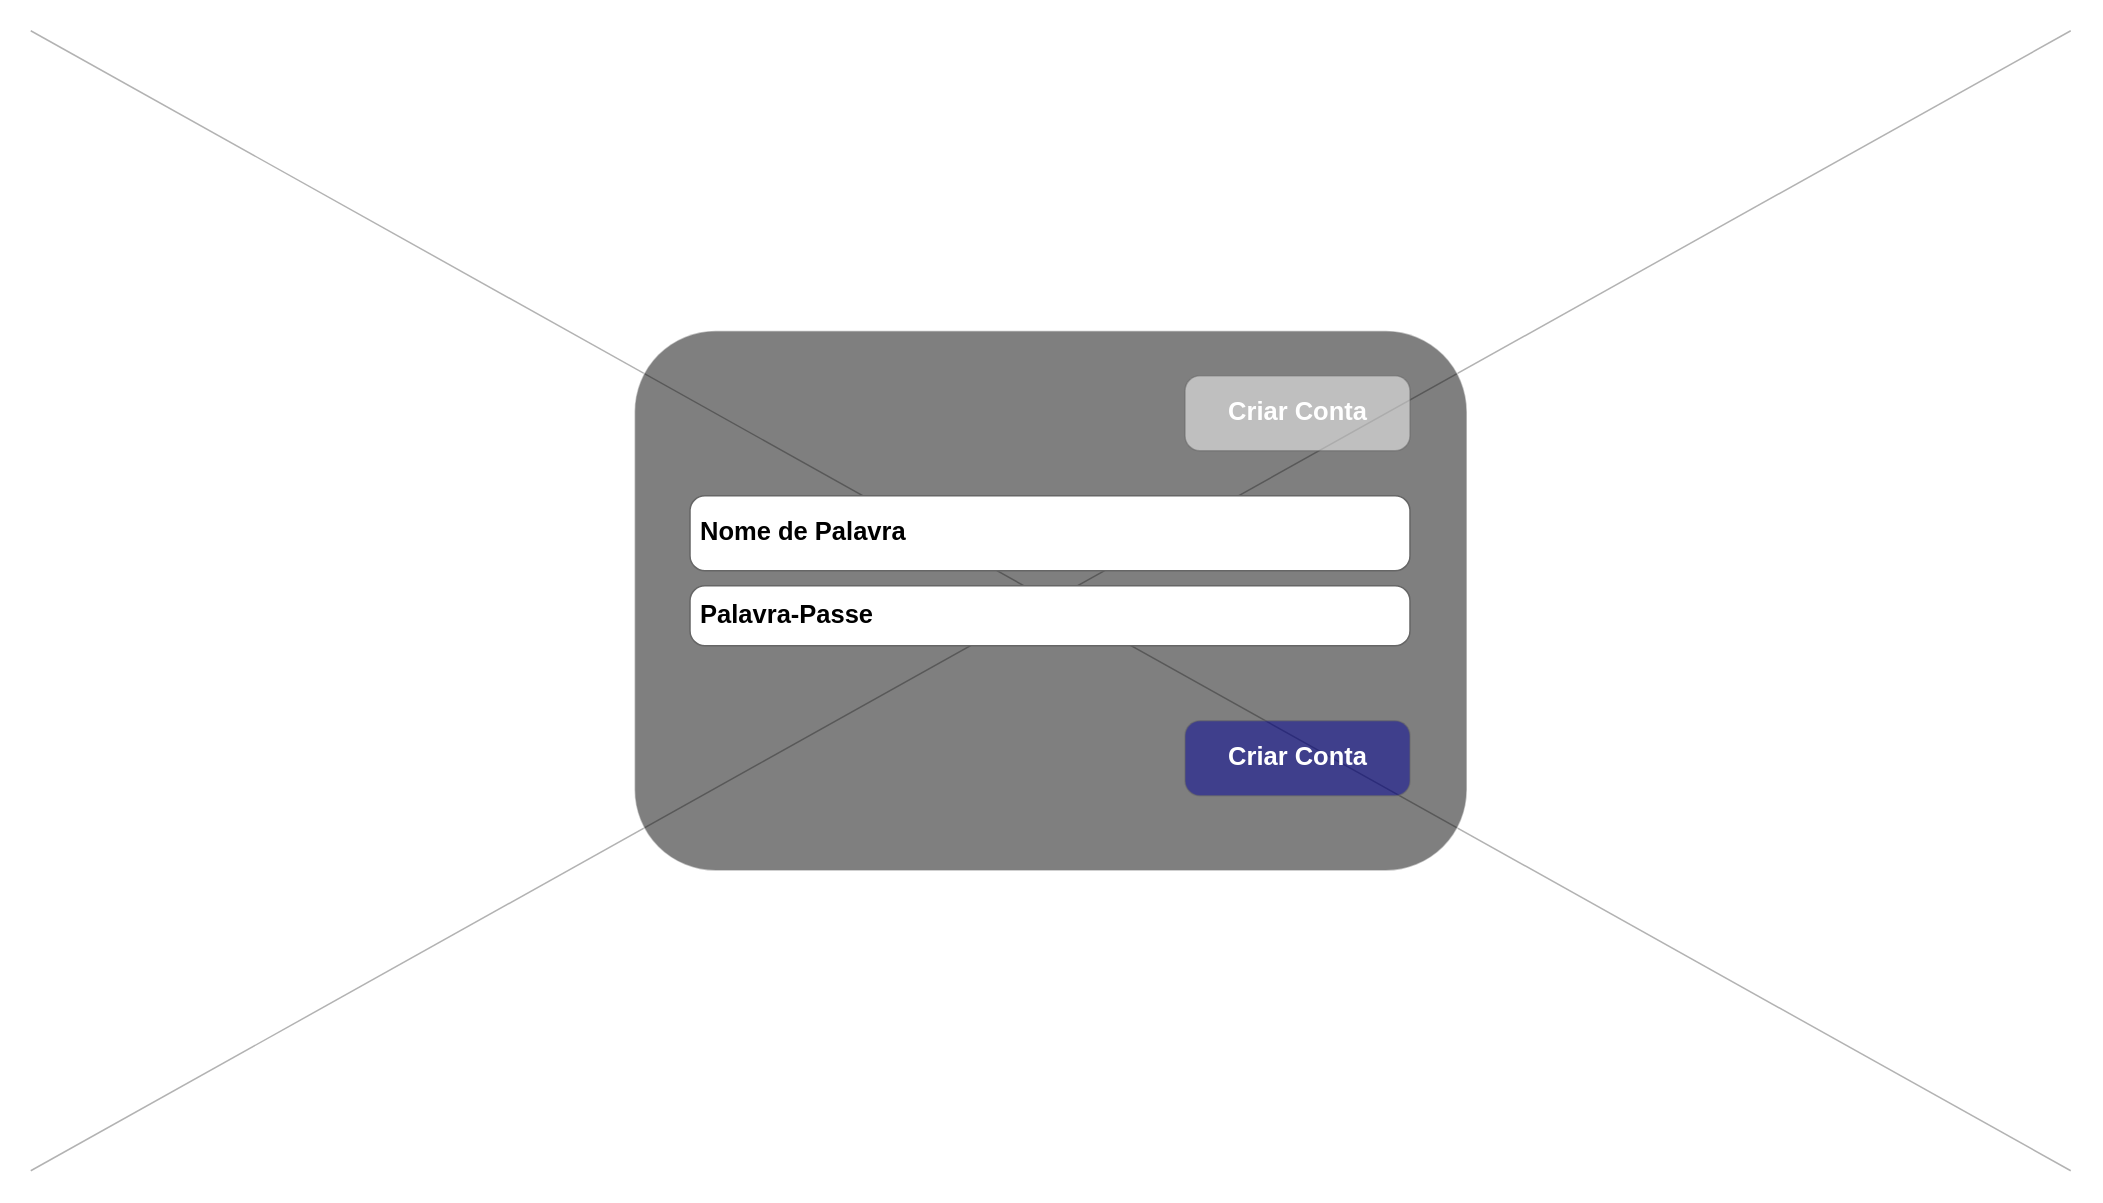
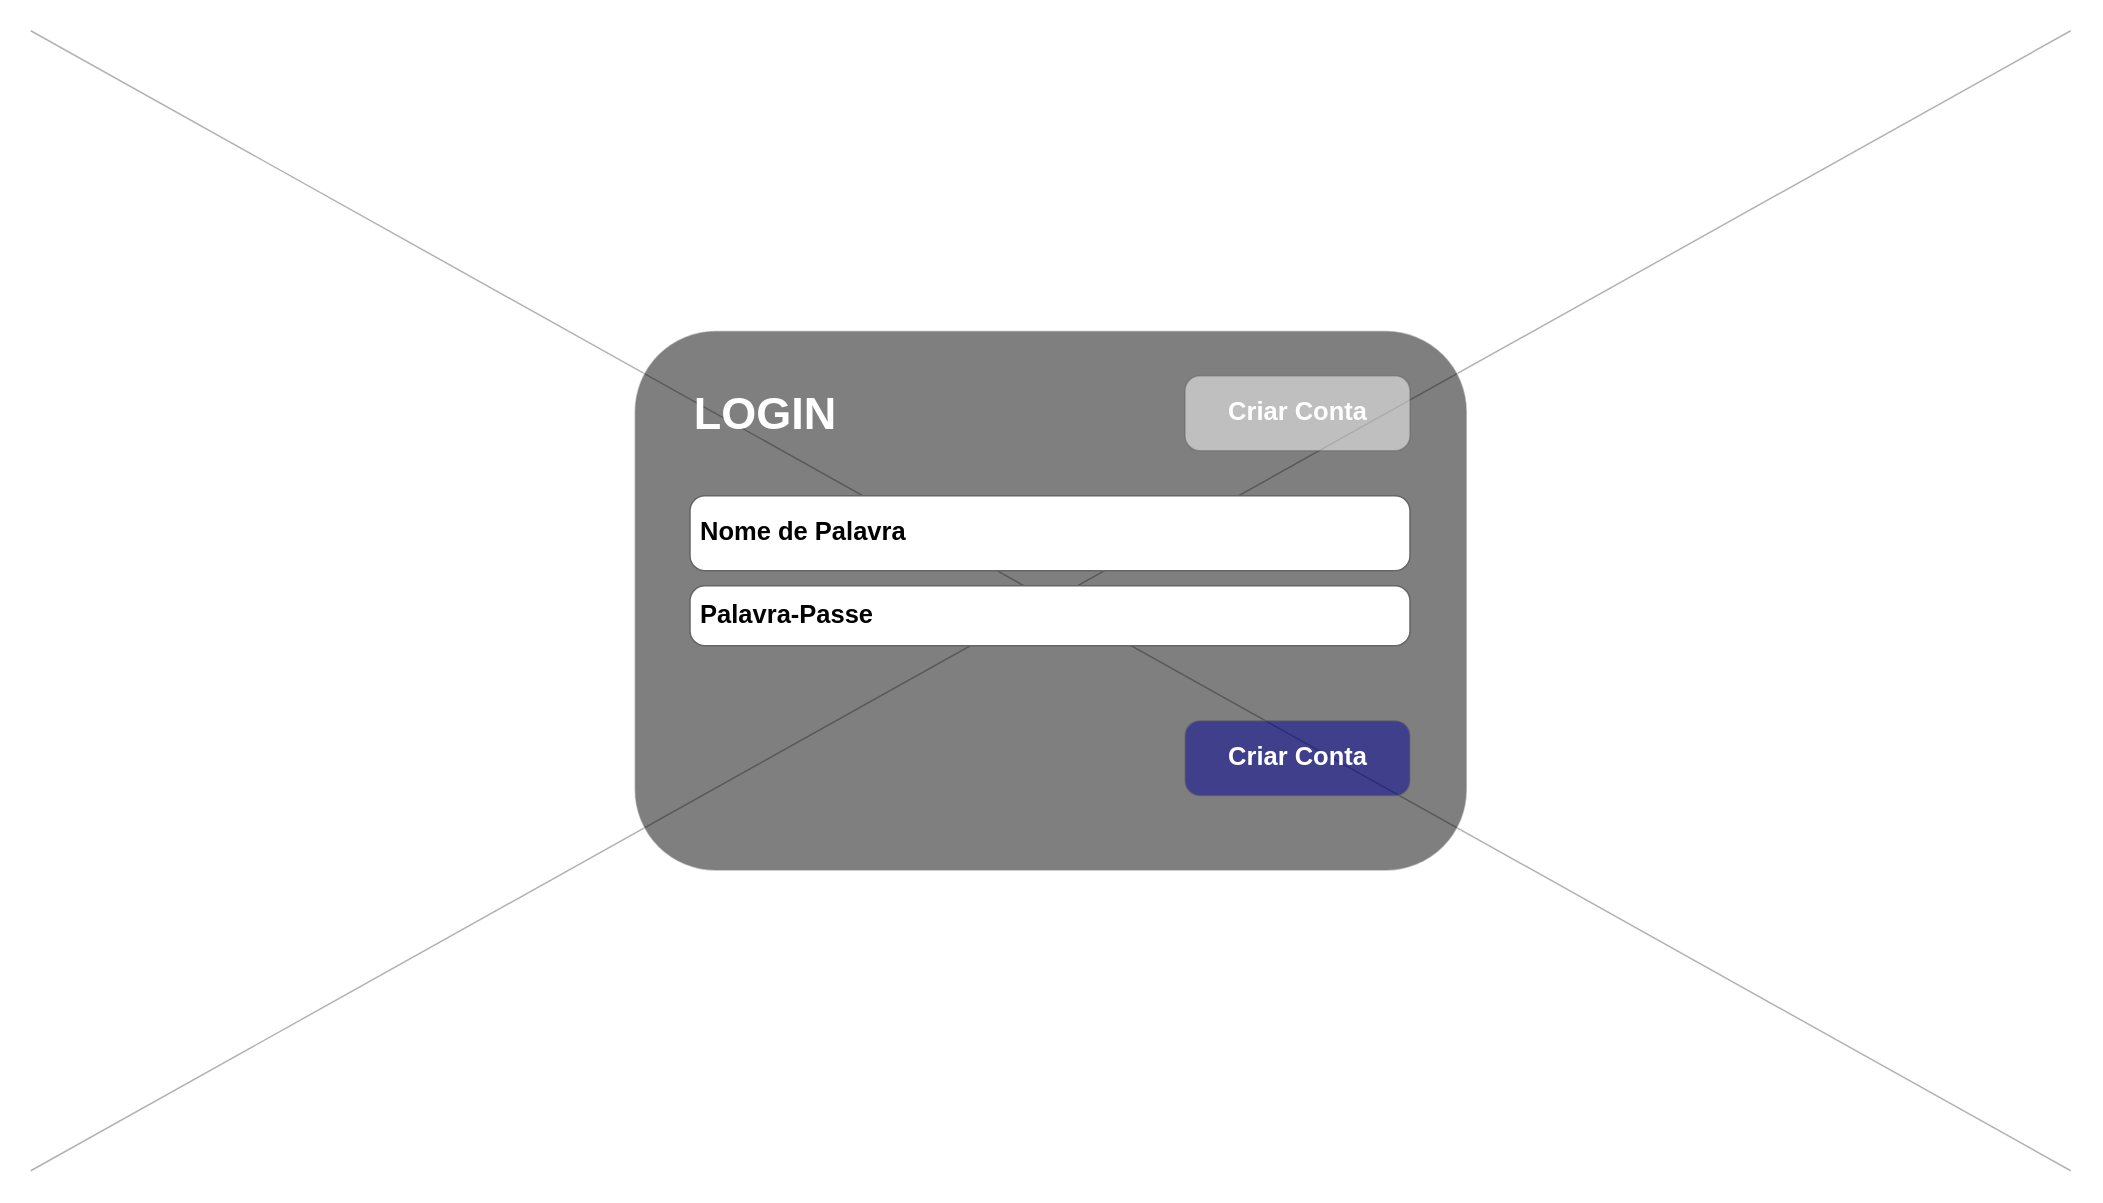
none -> (765, 413)
